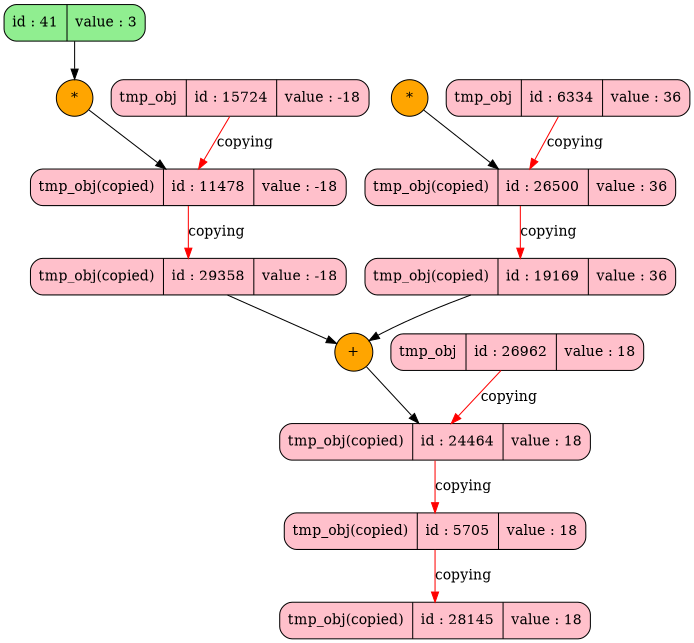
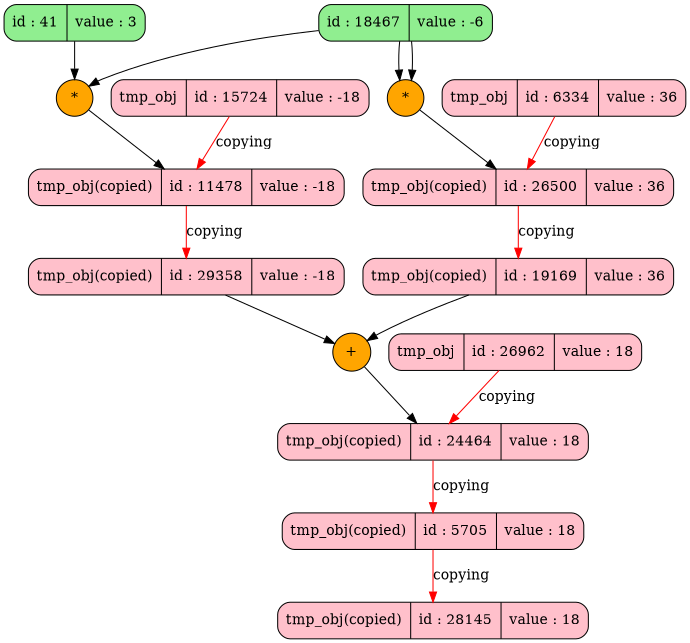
none -> (406, 23)
